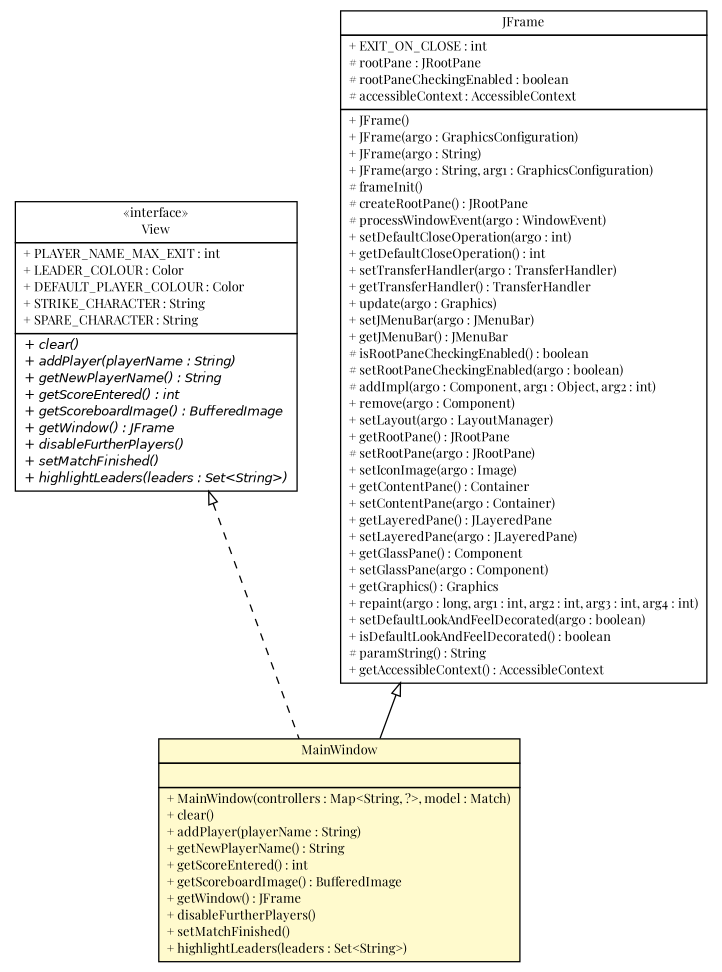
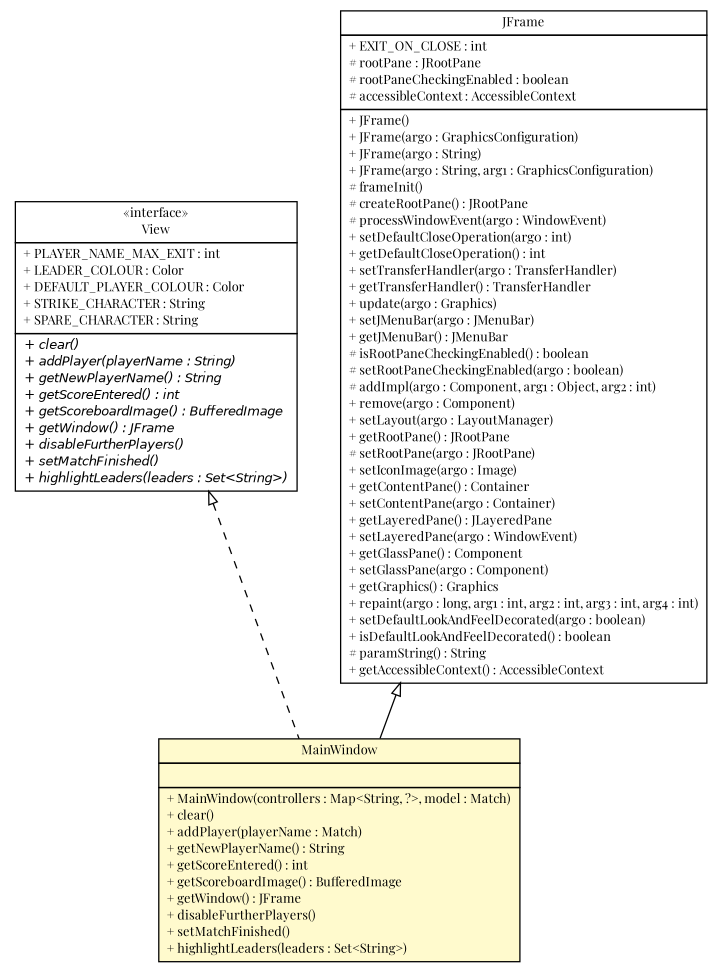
(464, 537) -> (464, 537)
(264, 832) -> (264, 832)
